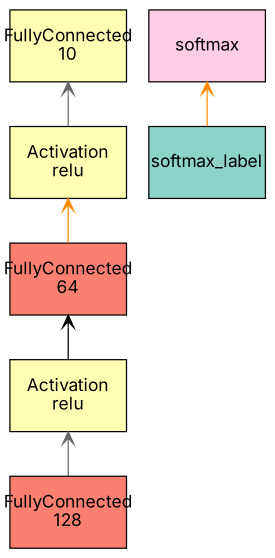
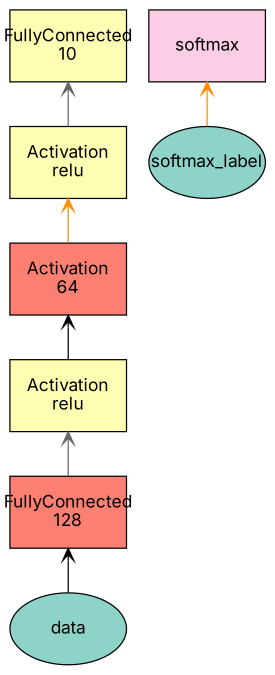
(207, 162) -> (207, 162)
(68, 279) -> (68, 279)
none -> (68, 629)
